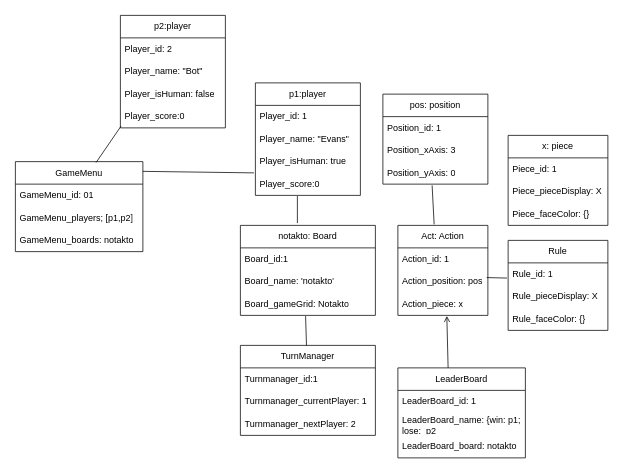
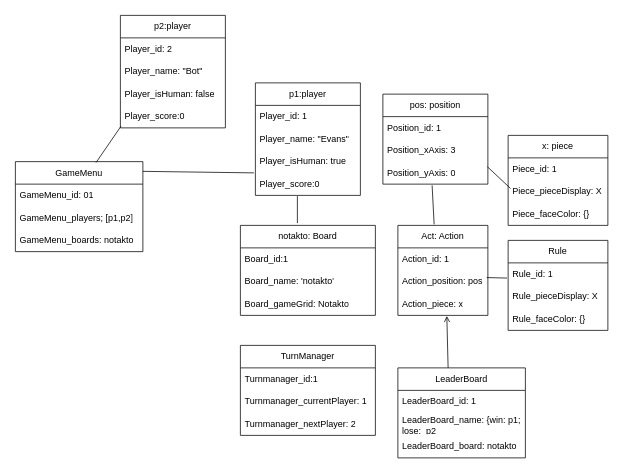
none -> (499, 178)
(306, 331) -> none
